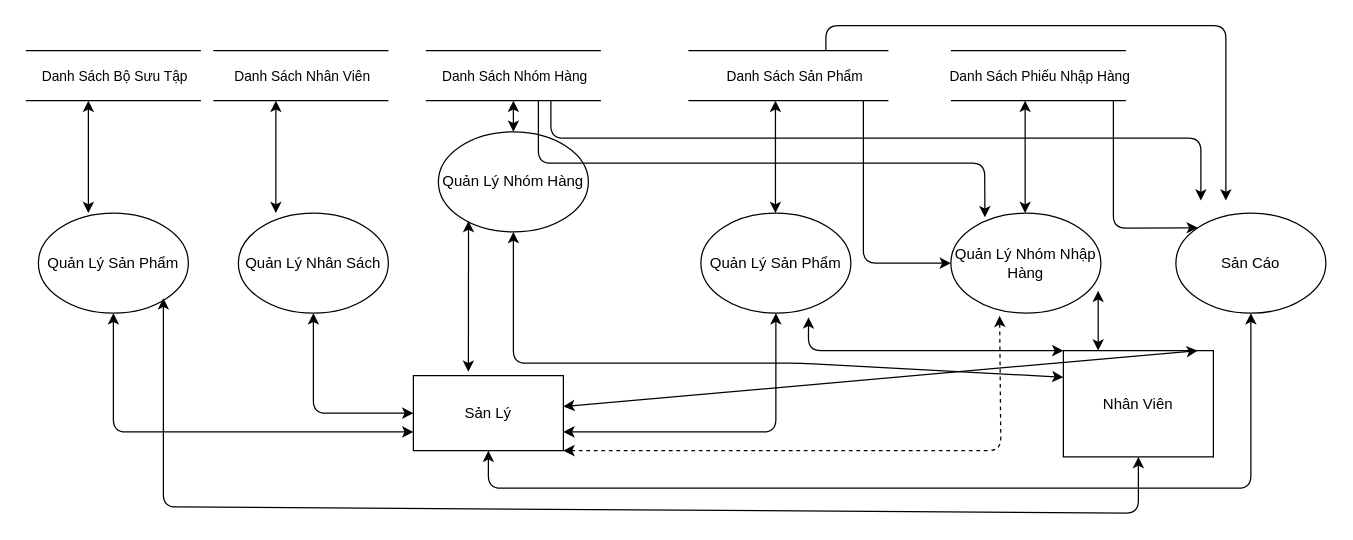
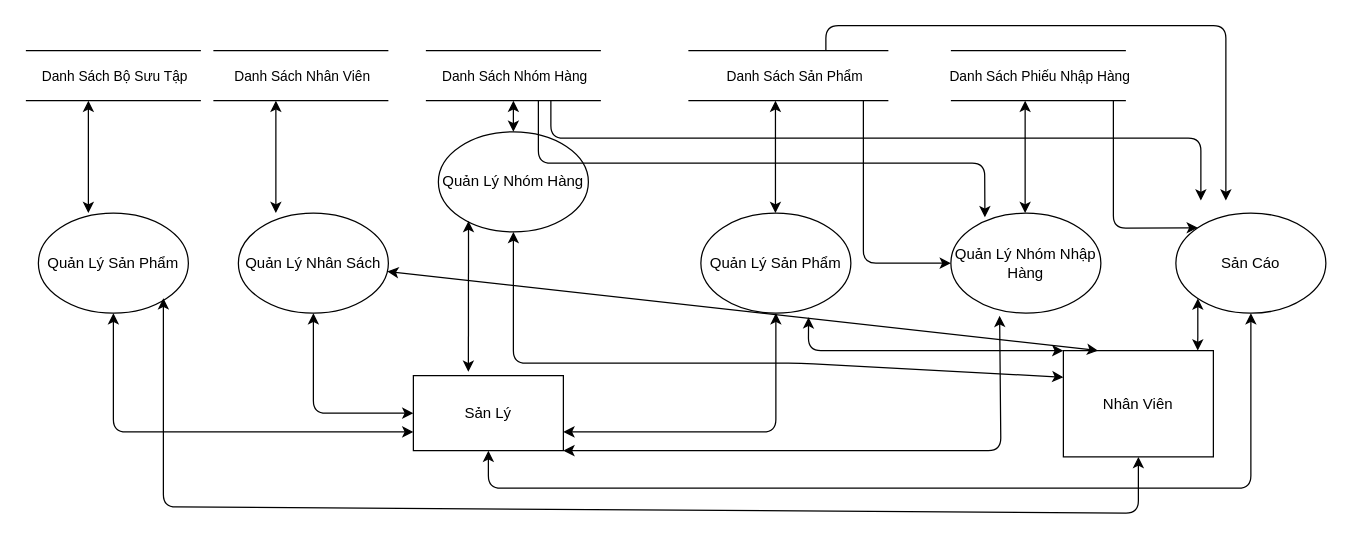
(1098, 321) -> (743, 311)
(761, 389) -> (1198, 325)
(843, 451) -> (843, 451)
